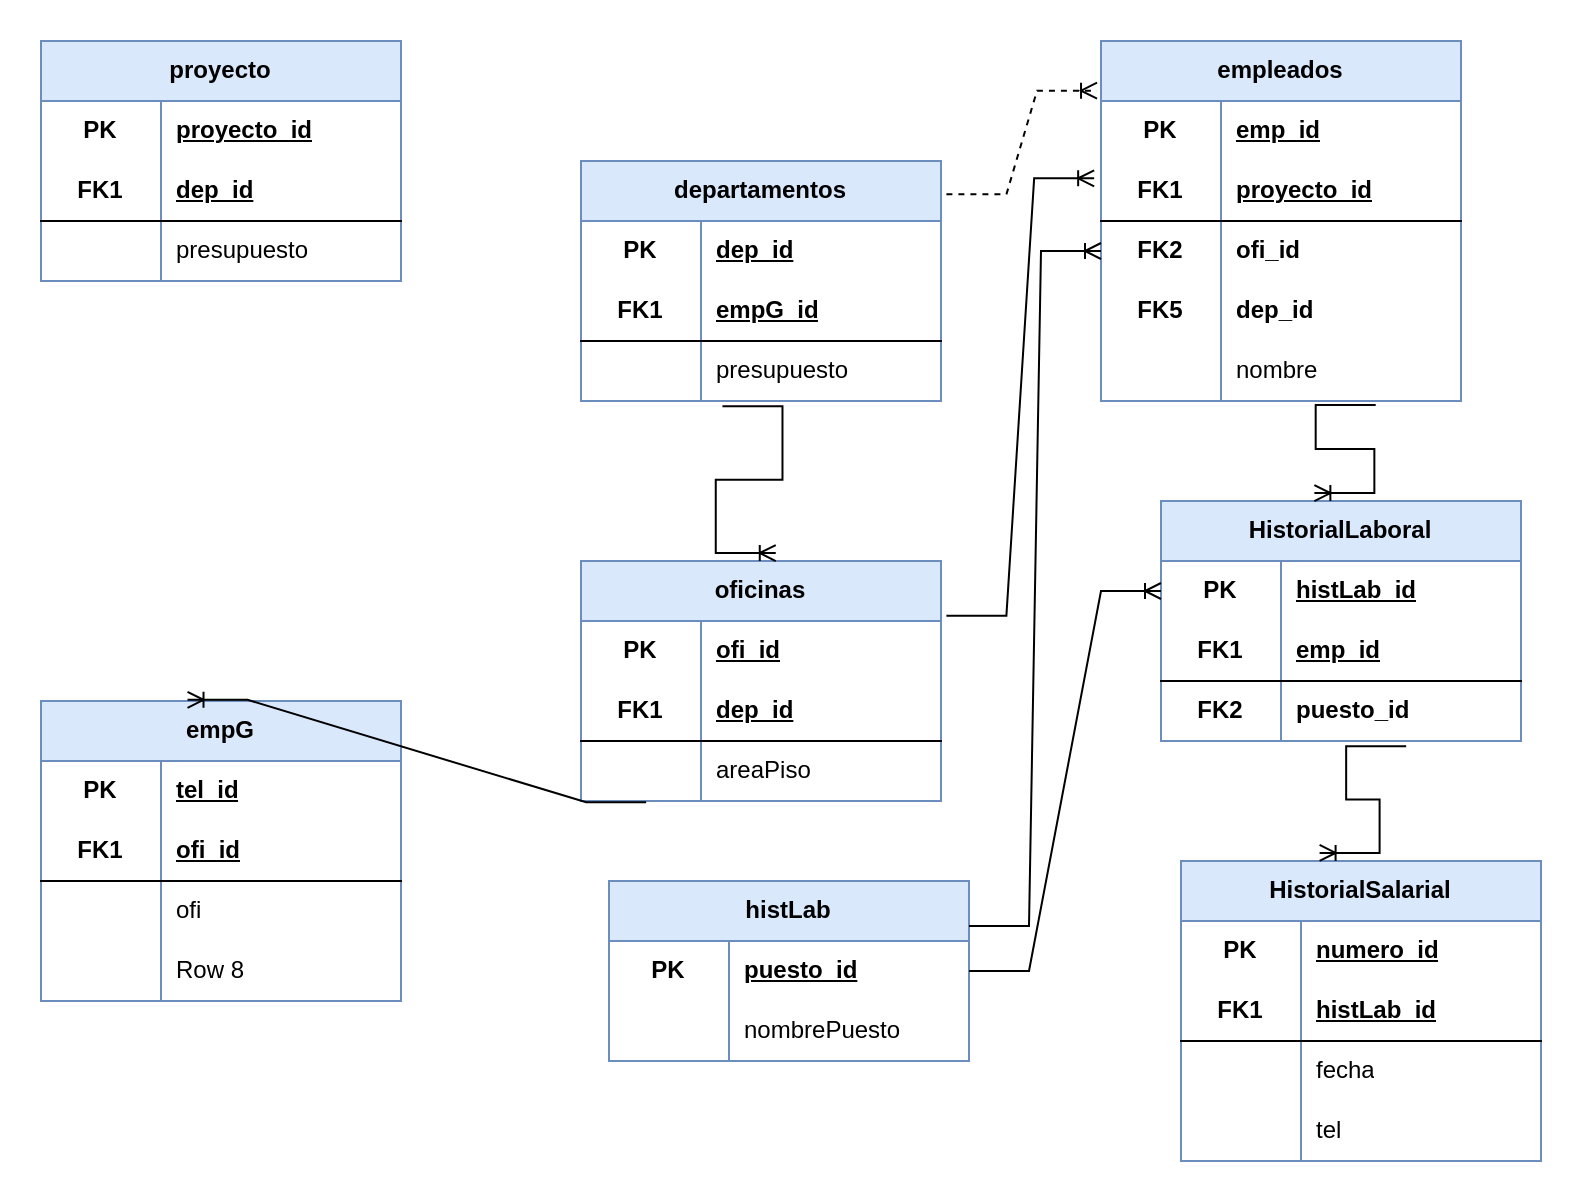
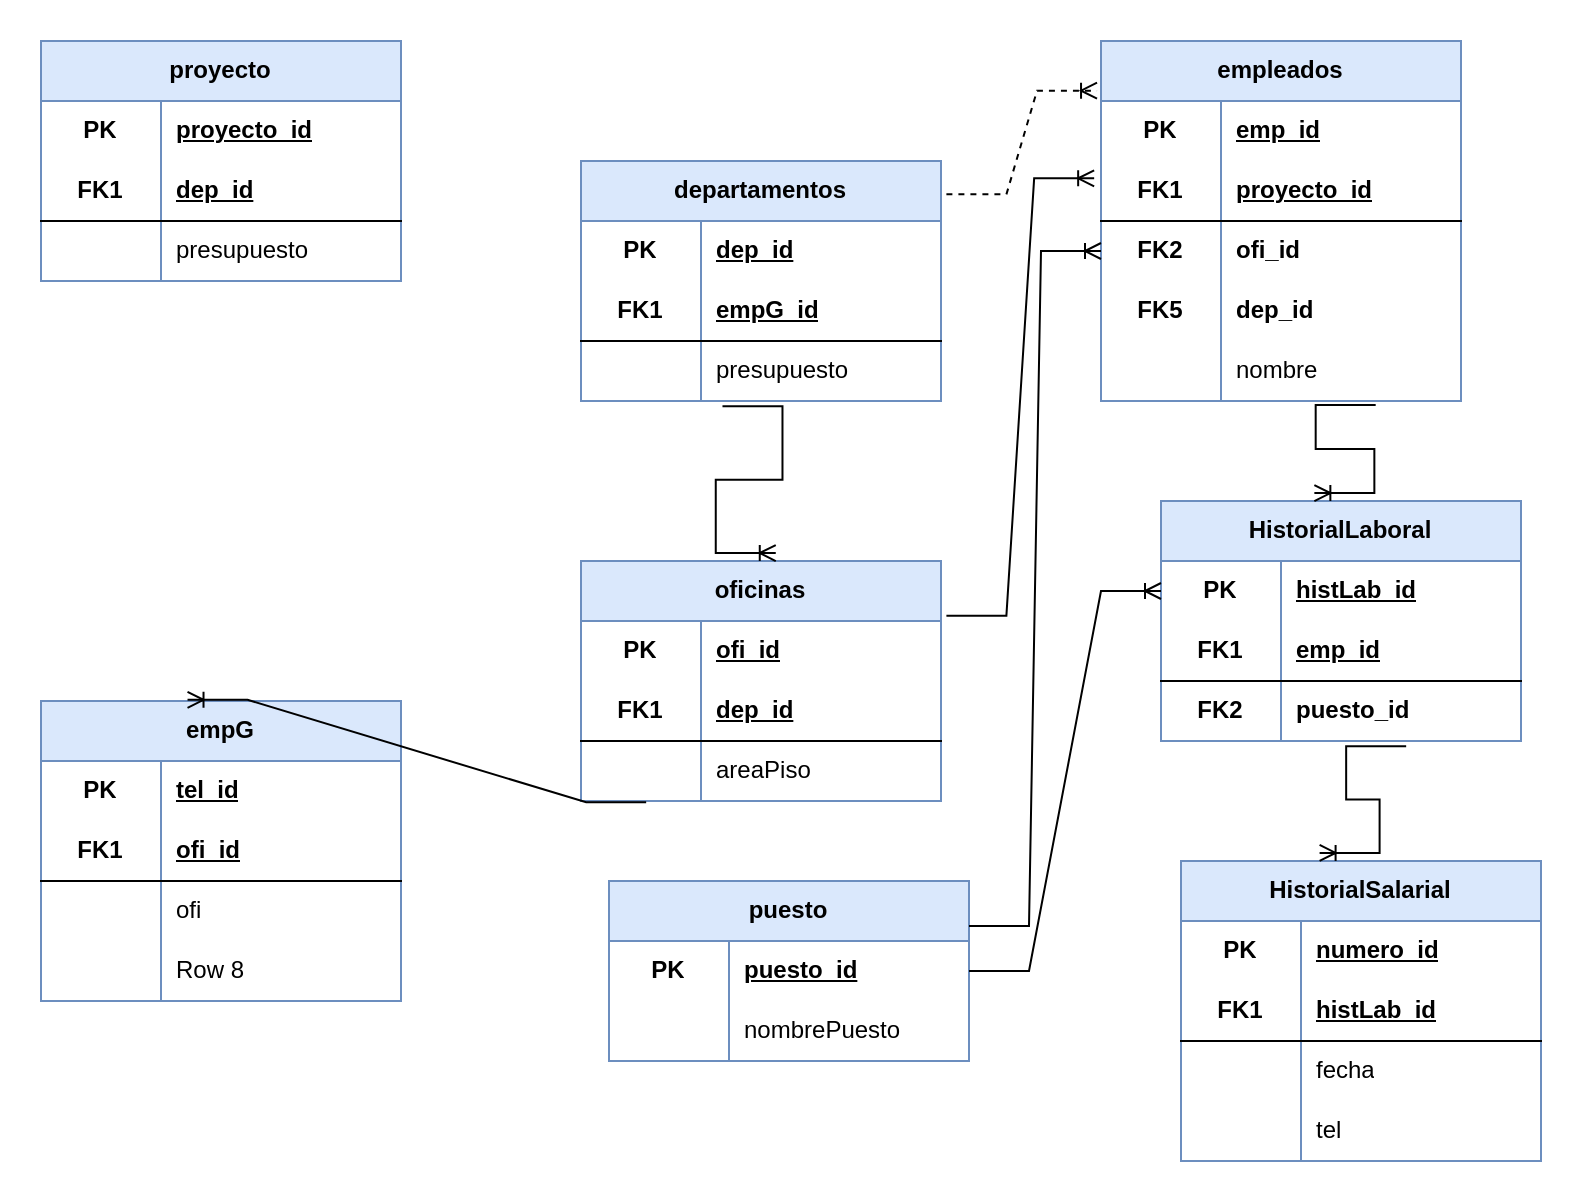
(789, 911) -> (789, 911)
